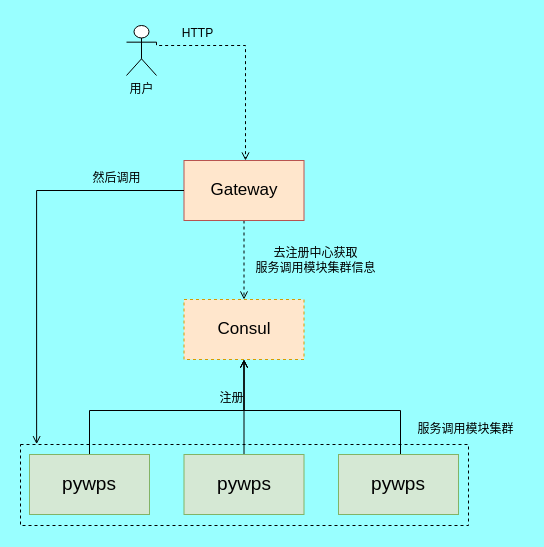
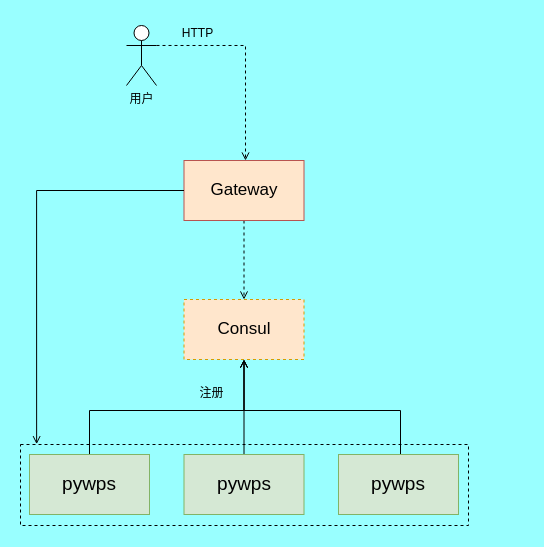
(142, 51) -> (142, 56)
(117, 179) -> none
(316, 260) -> none
(232, 398) -> (212, 393)
(466, 430) -> none
